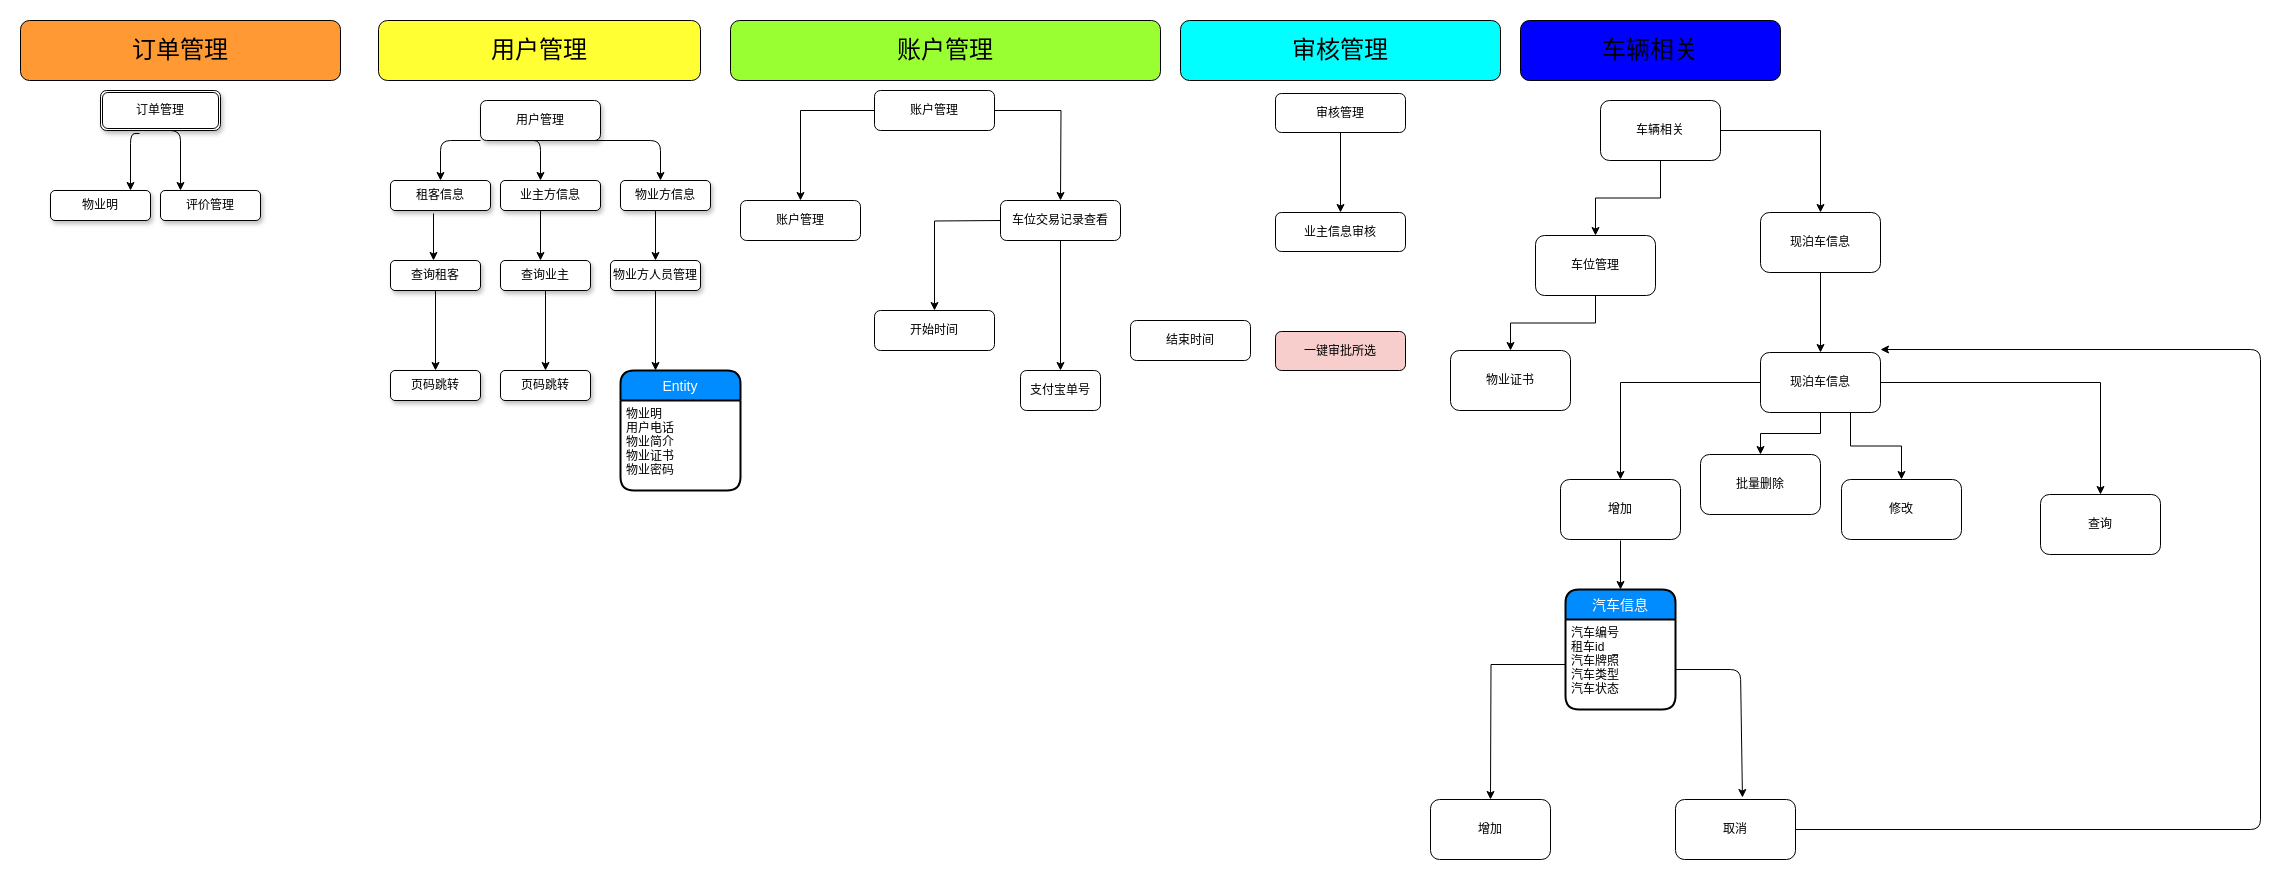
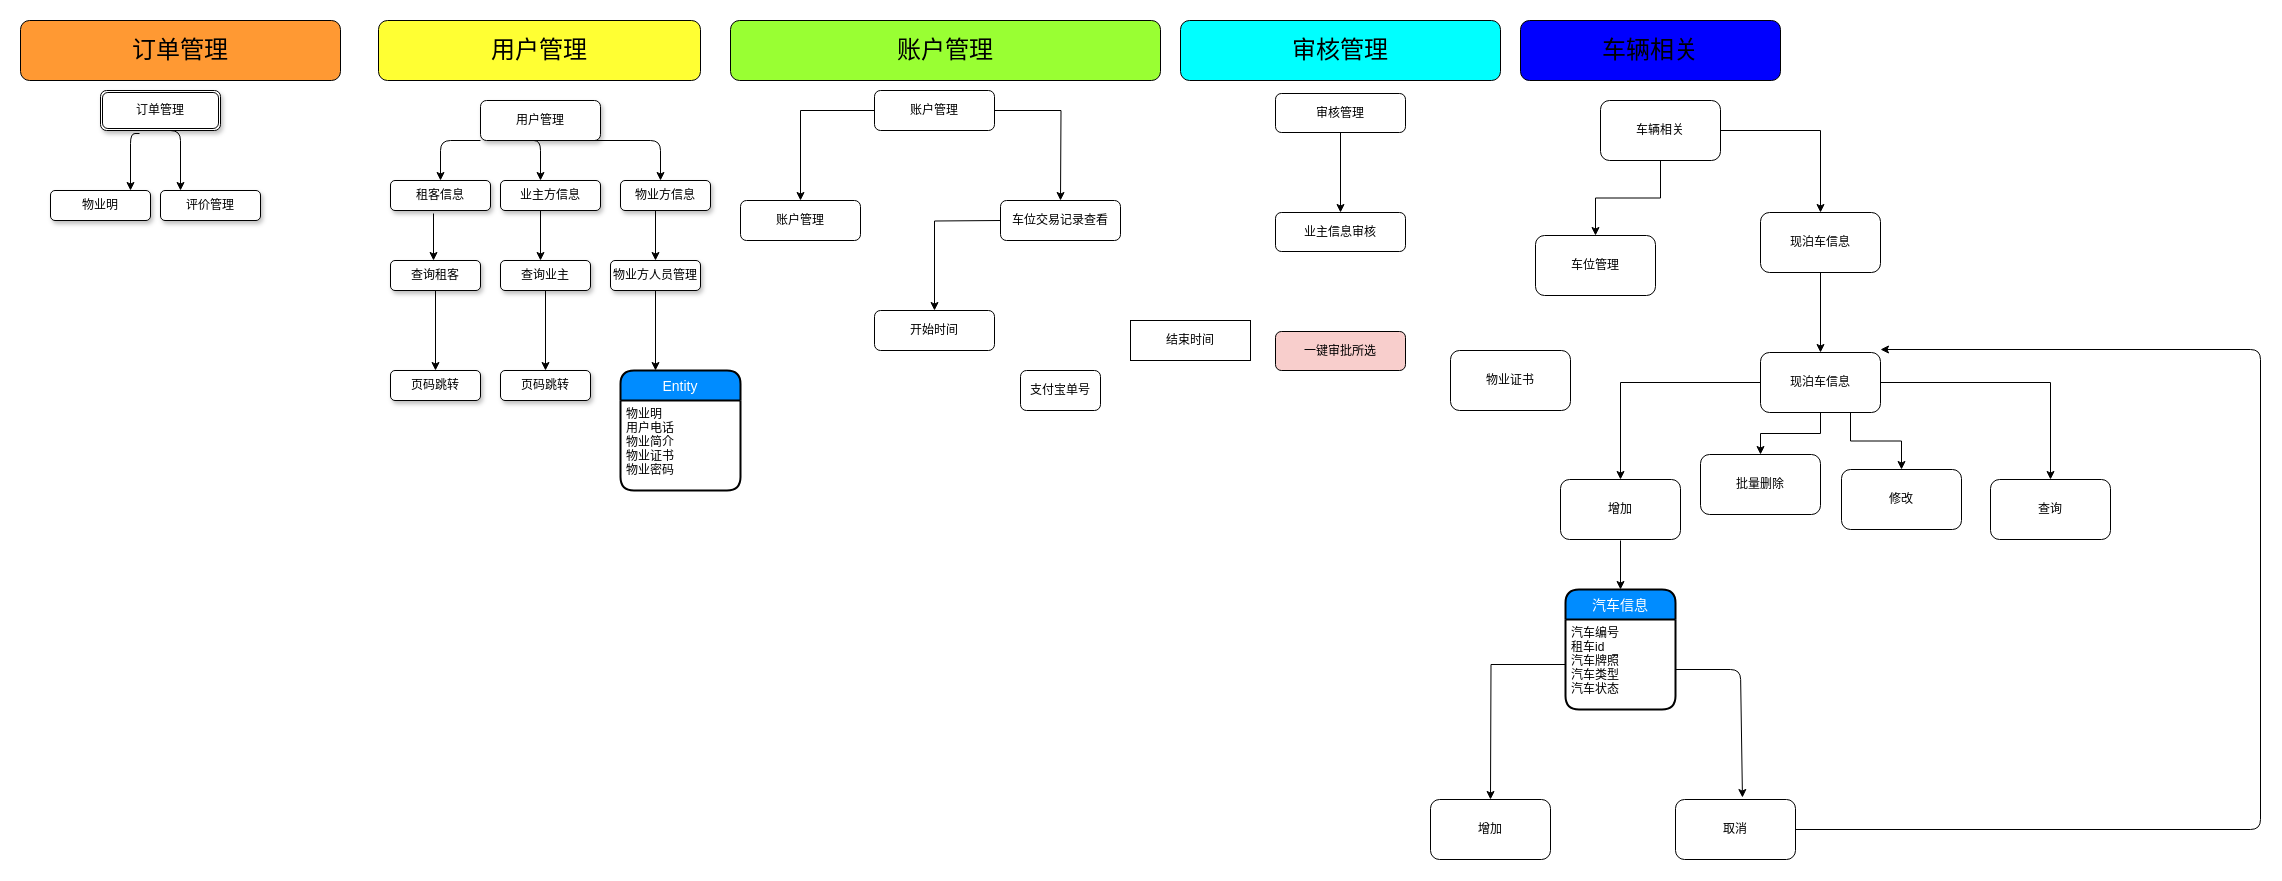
(1061, 302) -> none
(1557, 323) -> none
(1191, 341) -> (1191, 341)
(1902, 510) -> (1902, 500)
(2101, 525) -> (2051, 510)
